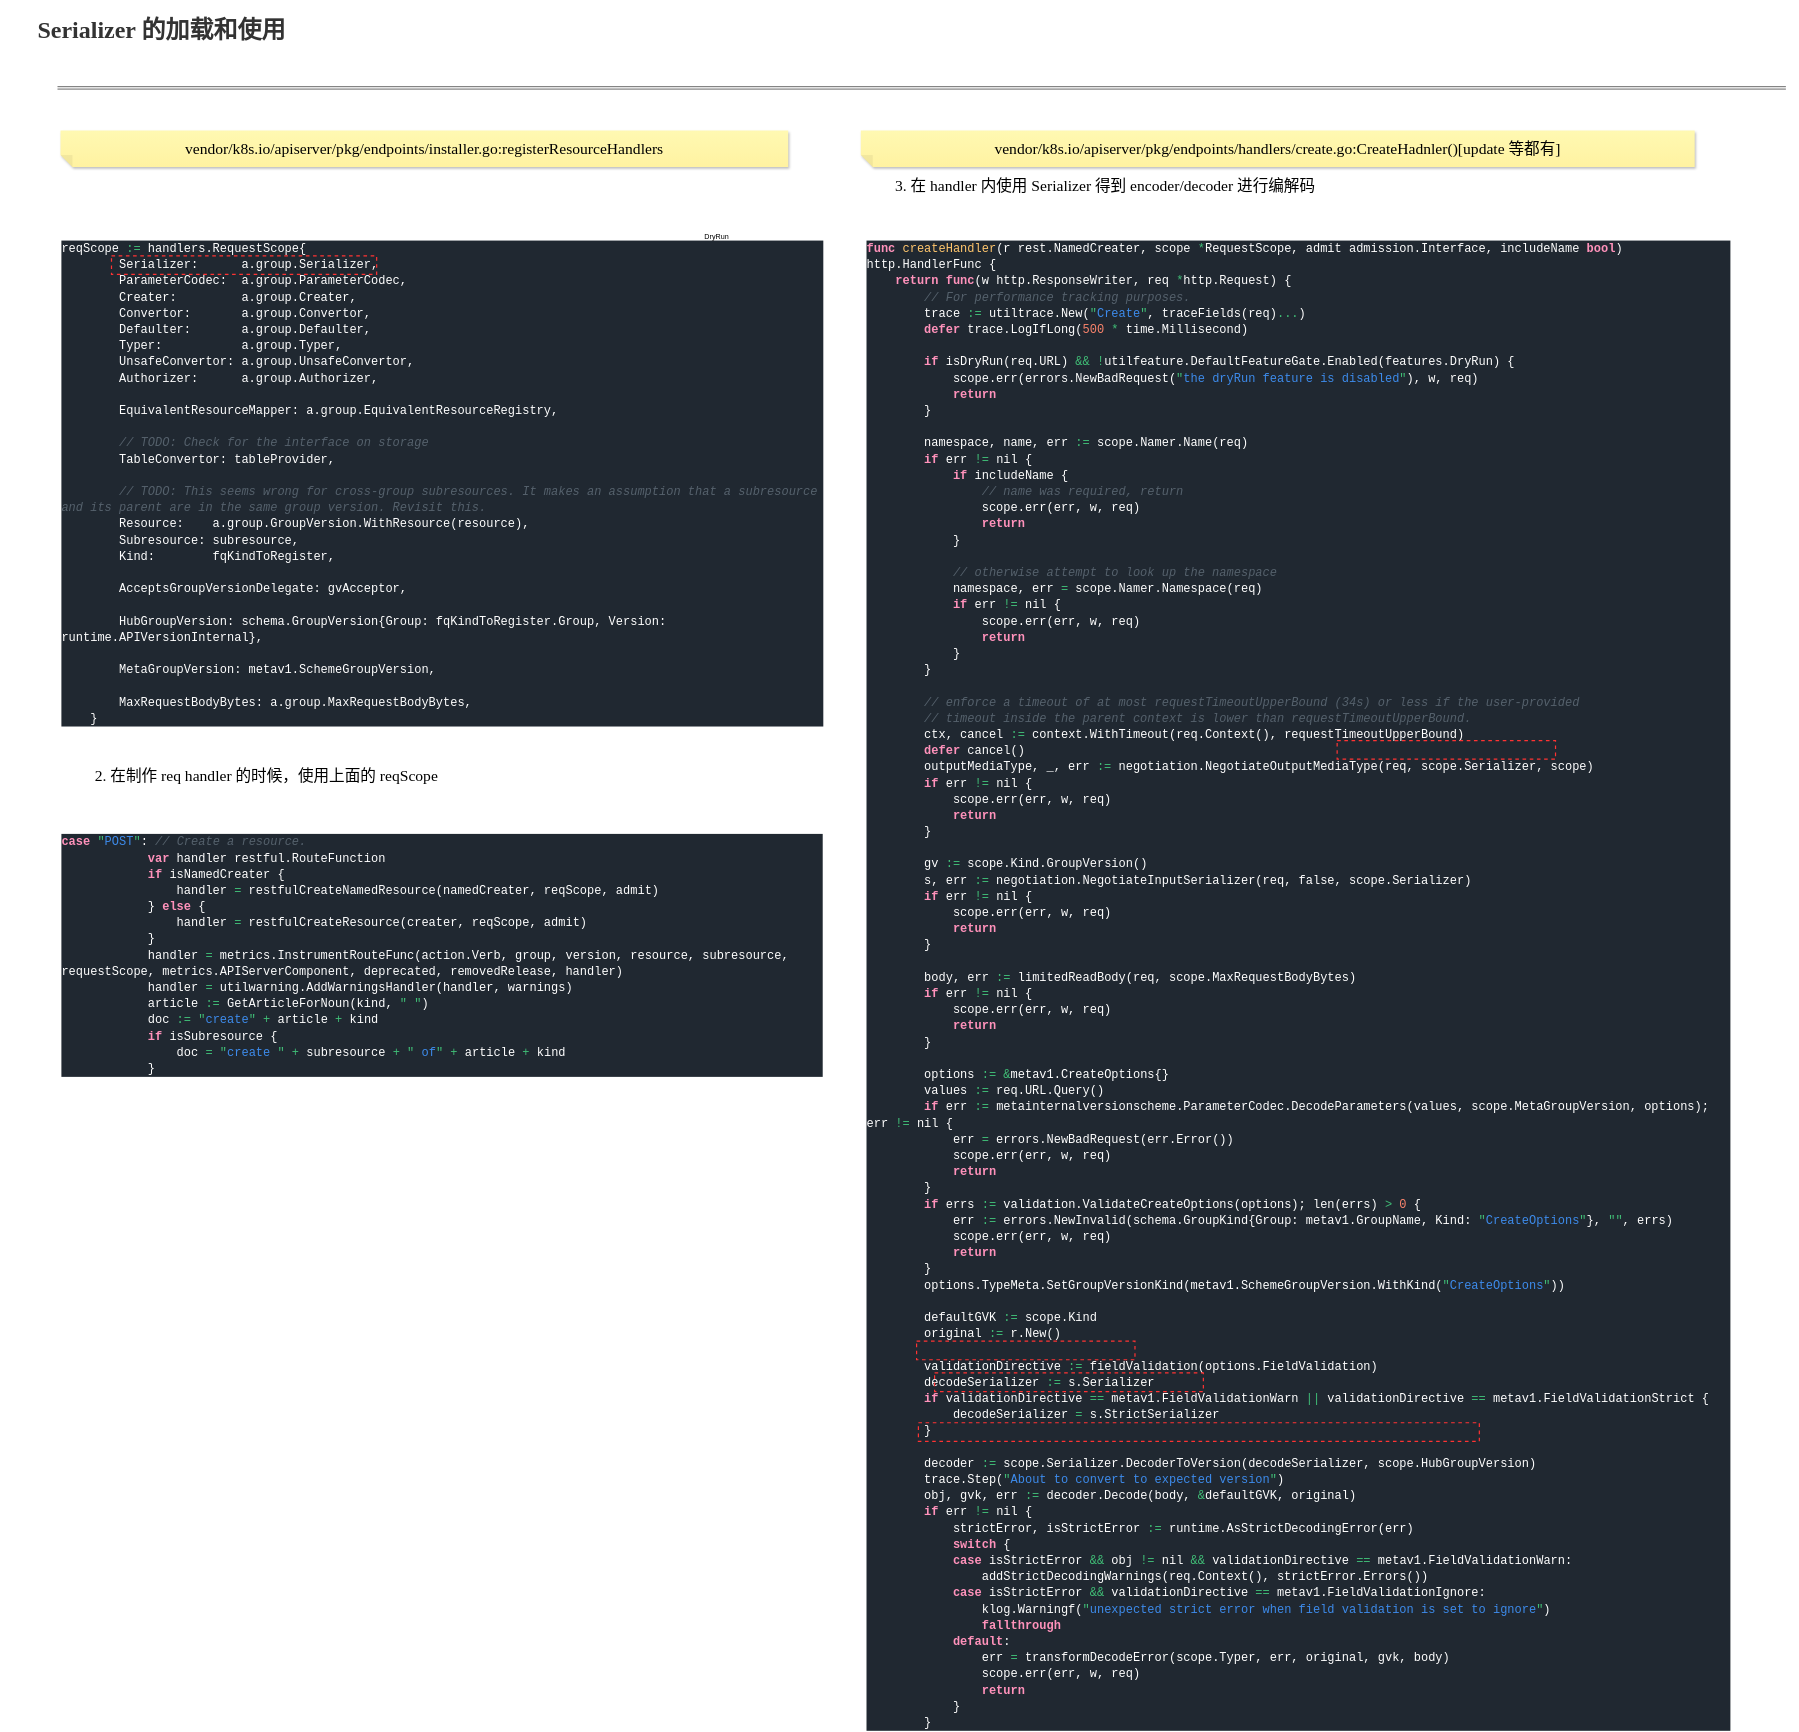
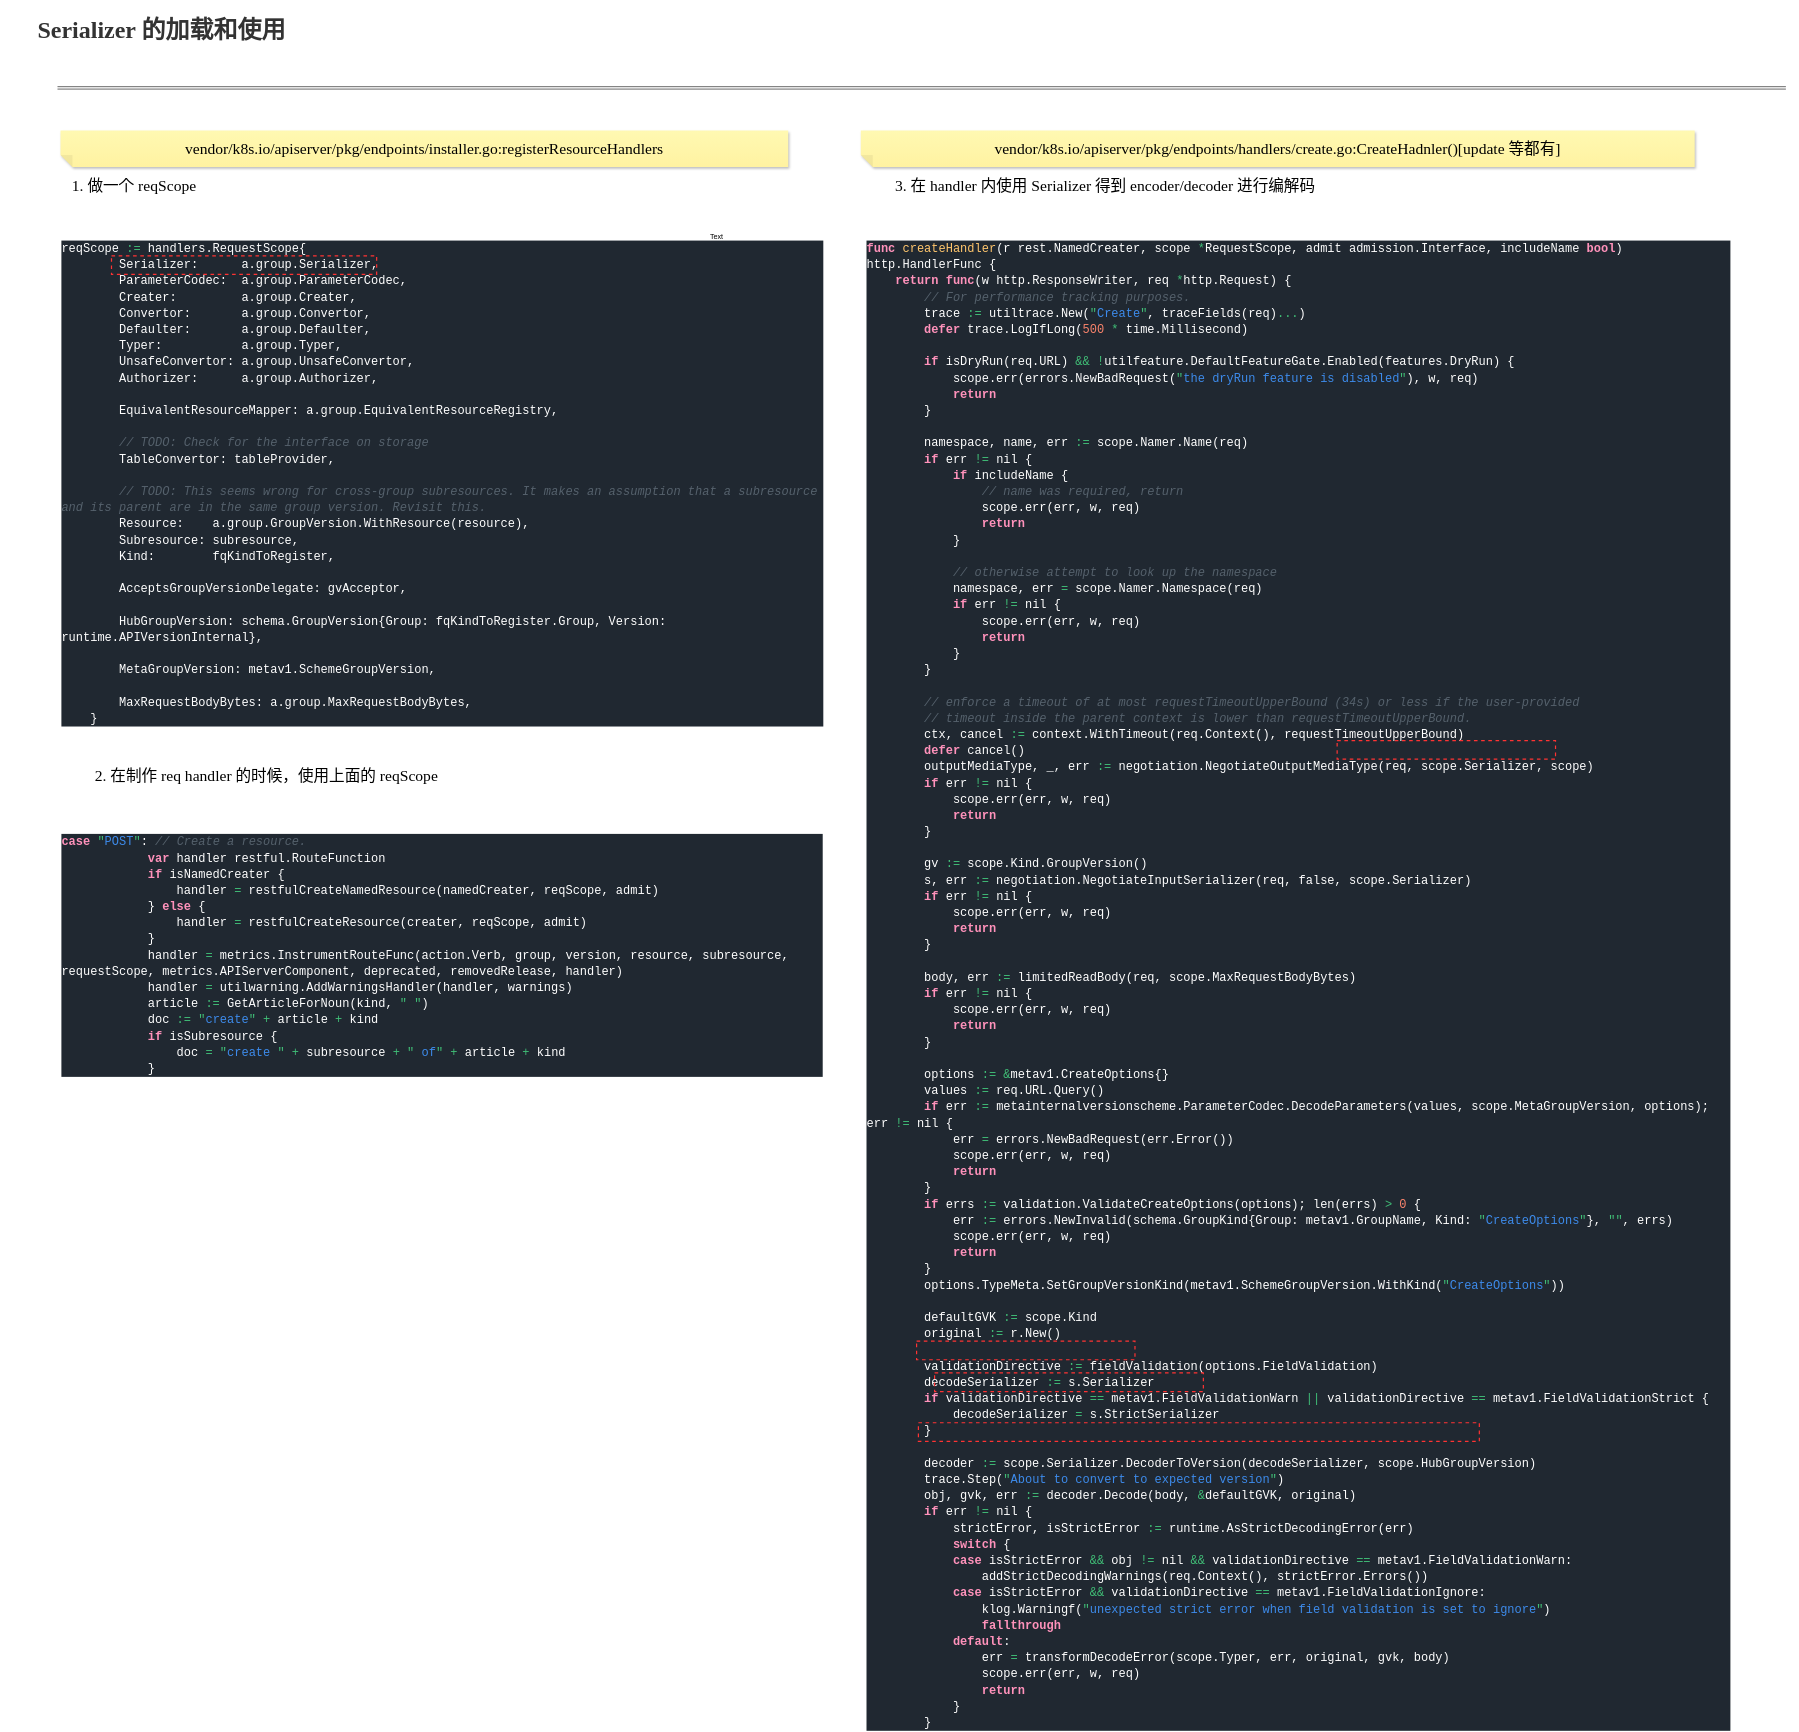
none -> (134, 186)
(717, 237) -> (717, 237)
